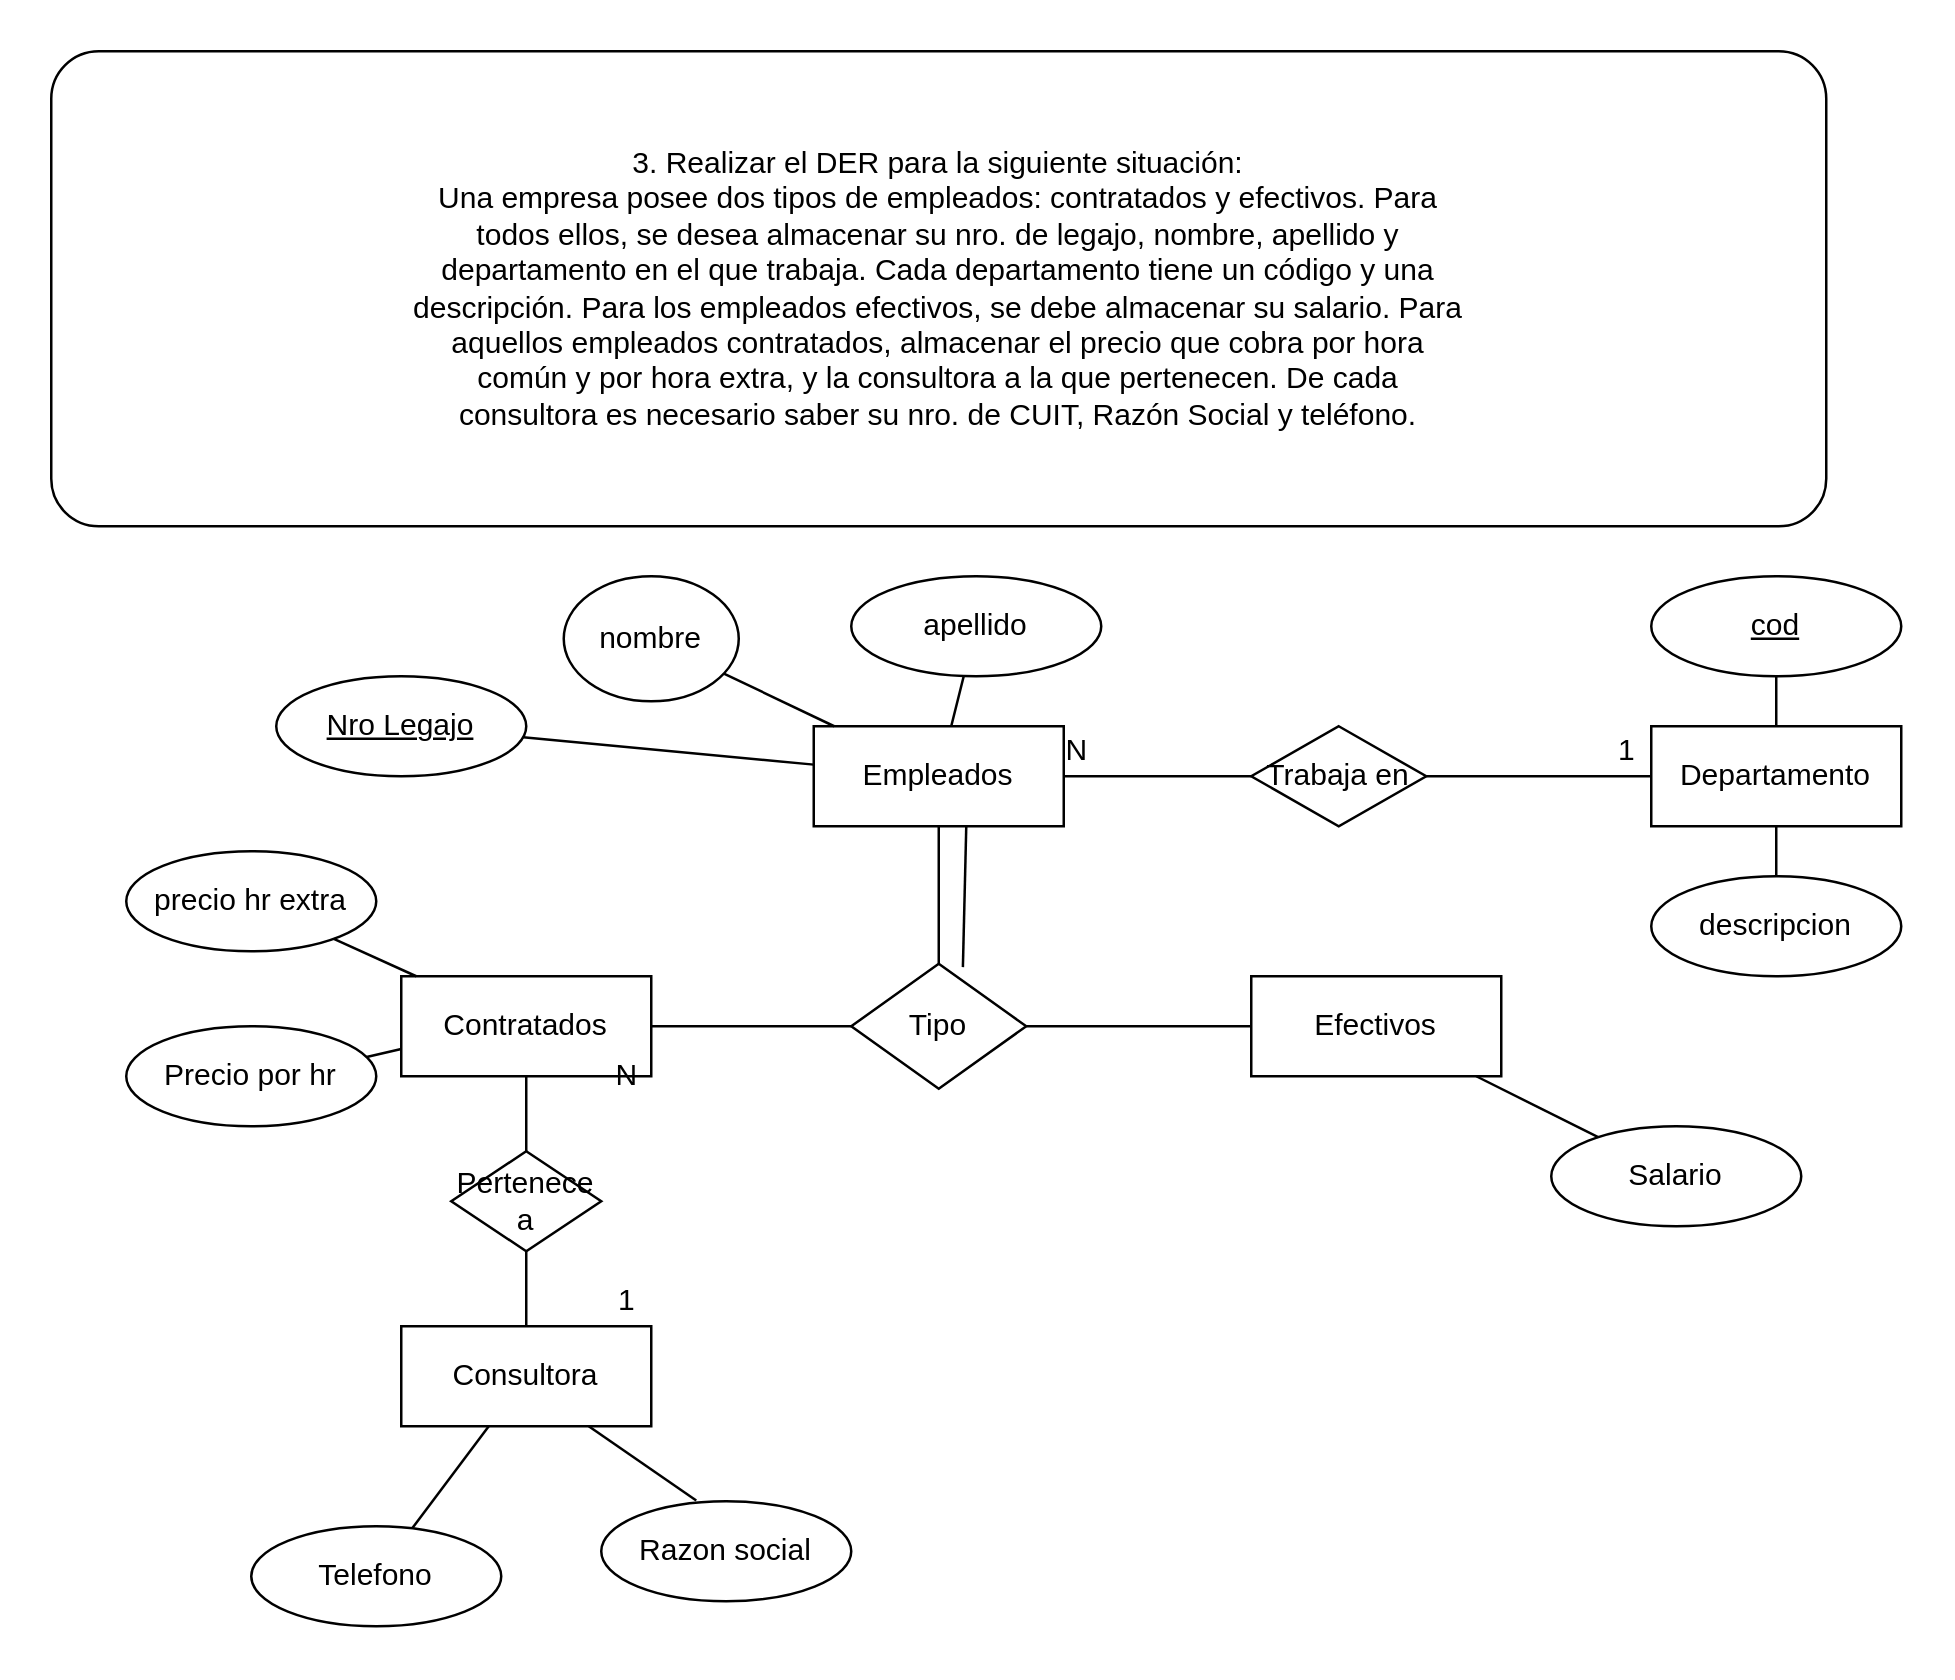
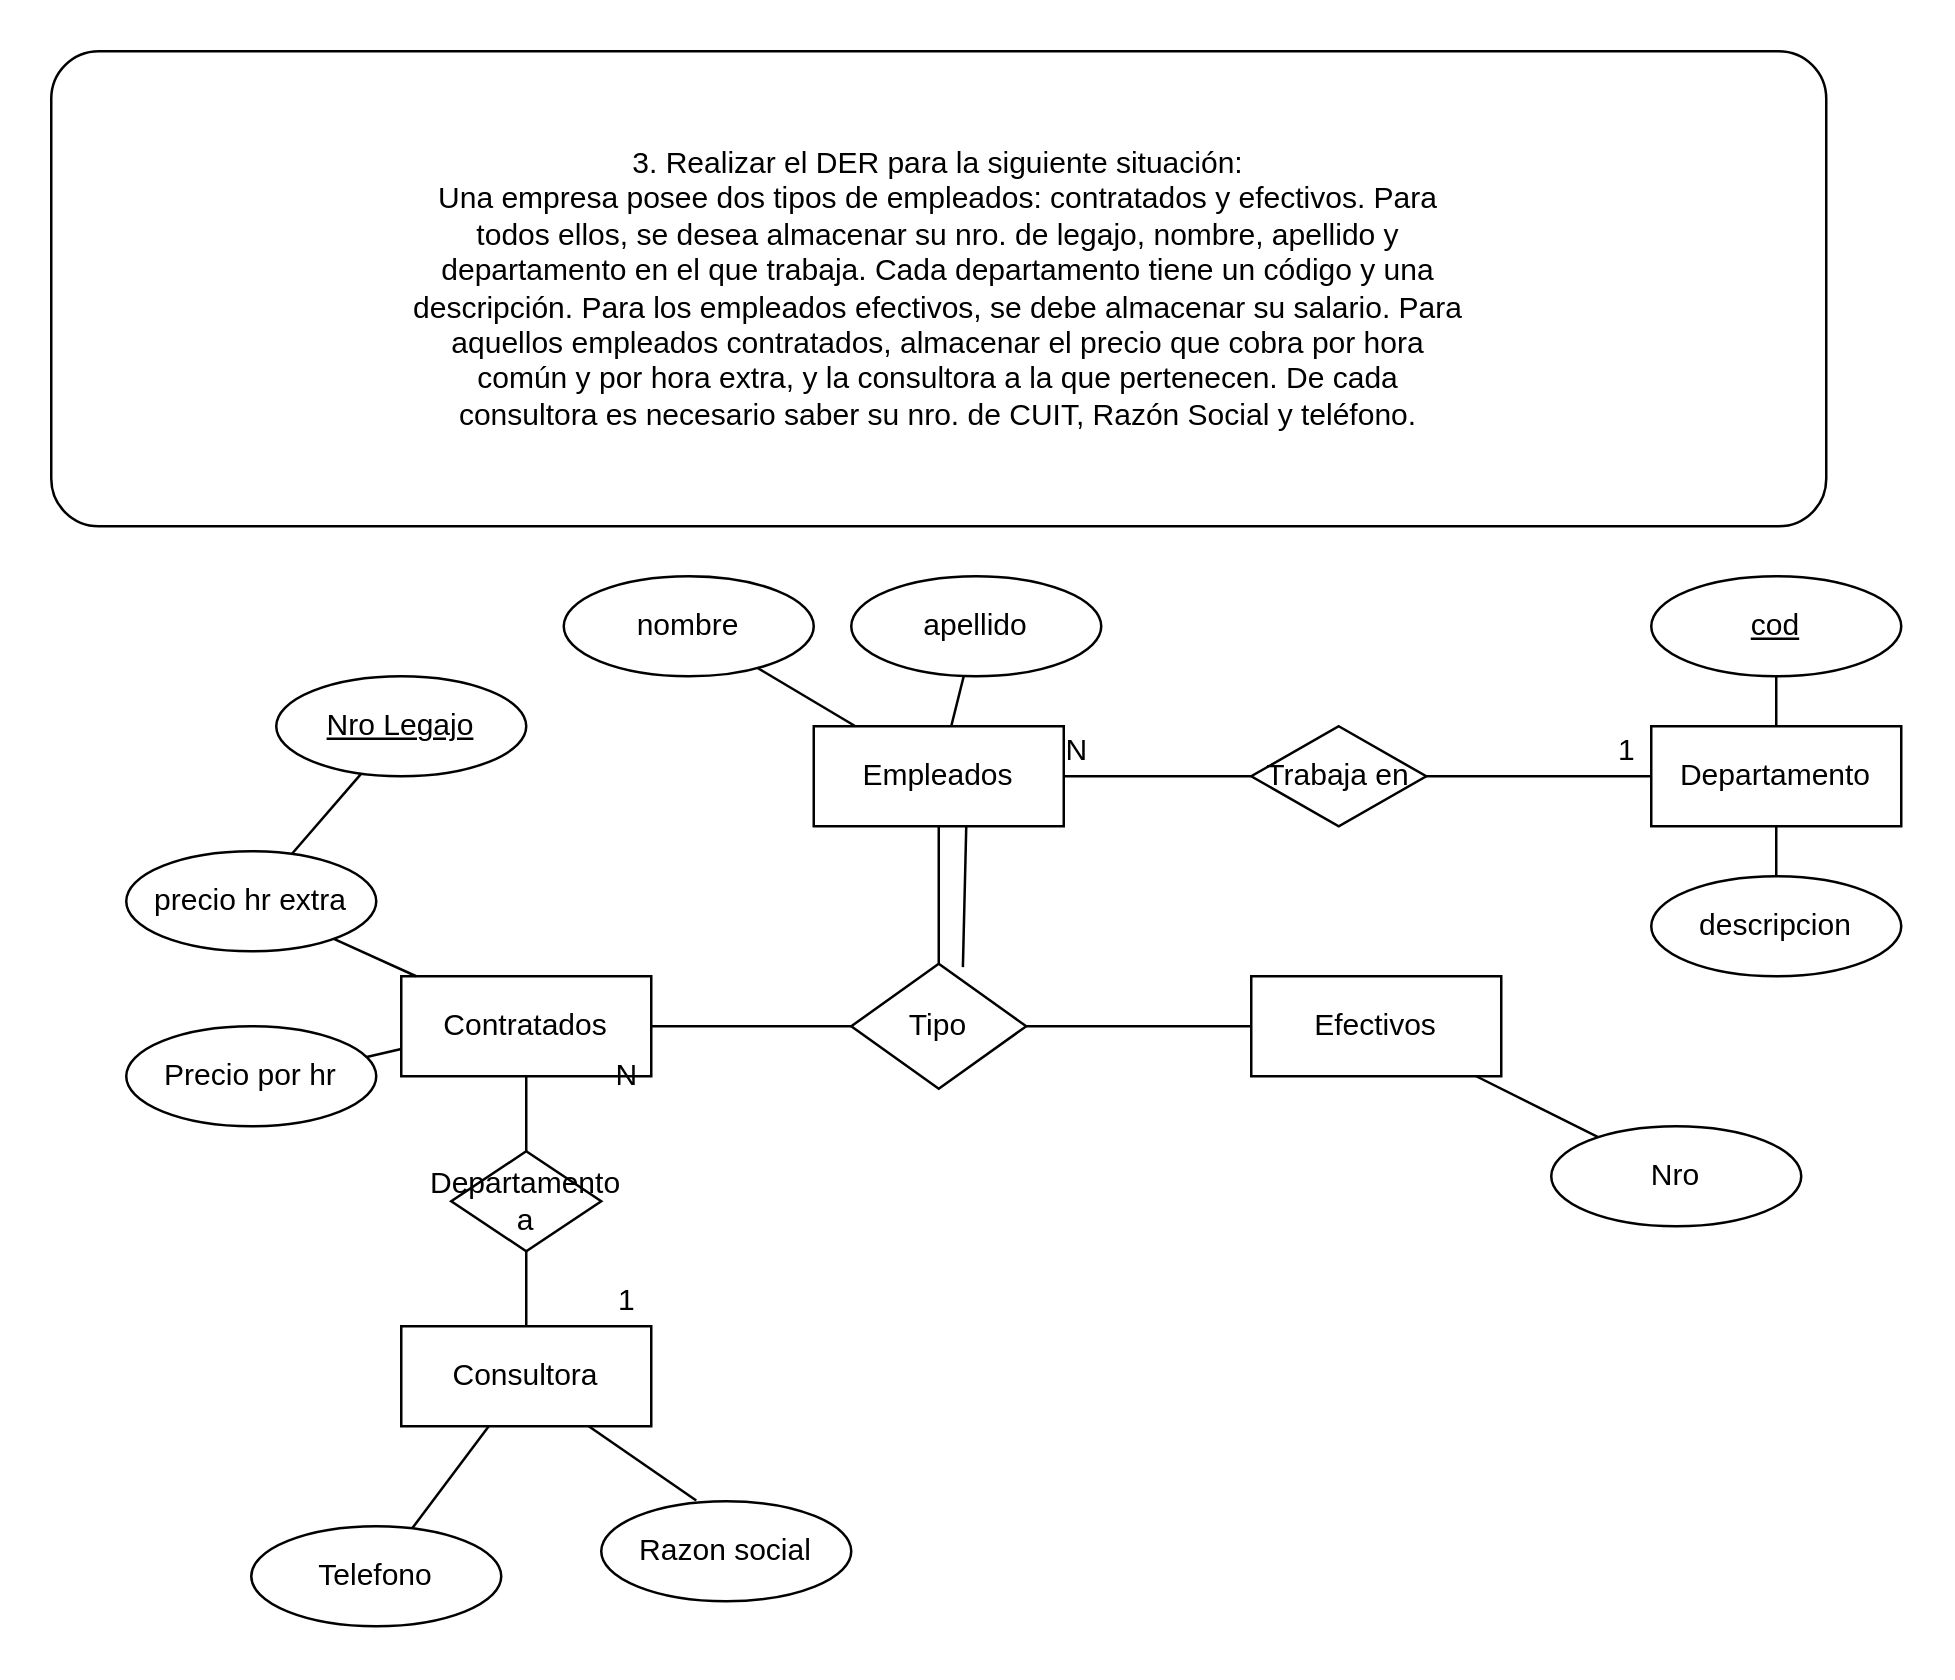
(651, 639) -> (689, 626)
(668, 751) -> (327, 814)
(1676, 1176) -> (1676, 1176)
(526, 1201) -> (526, 1201)
